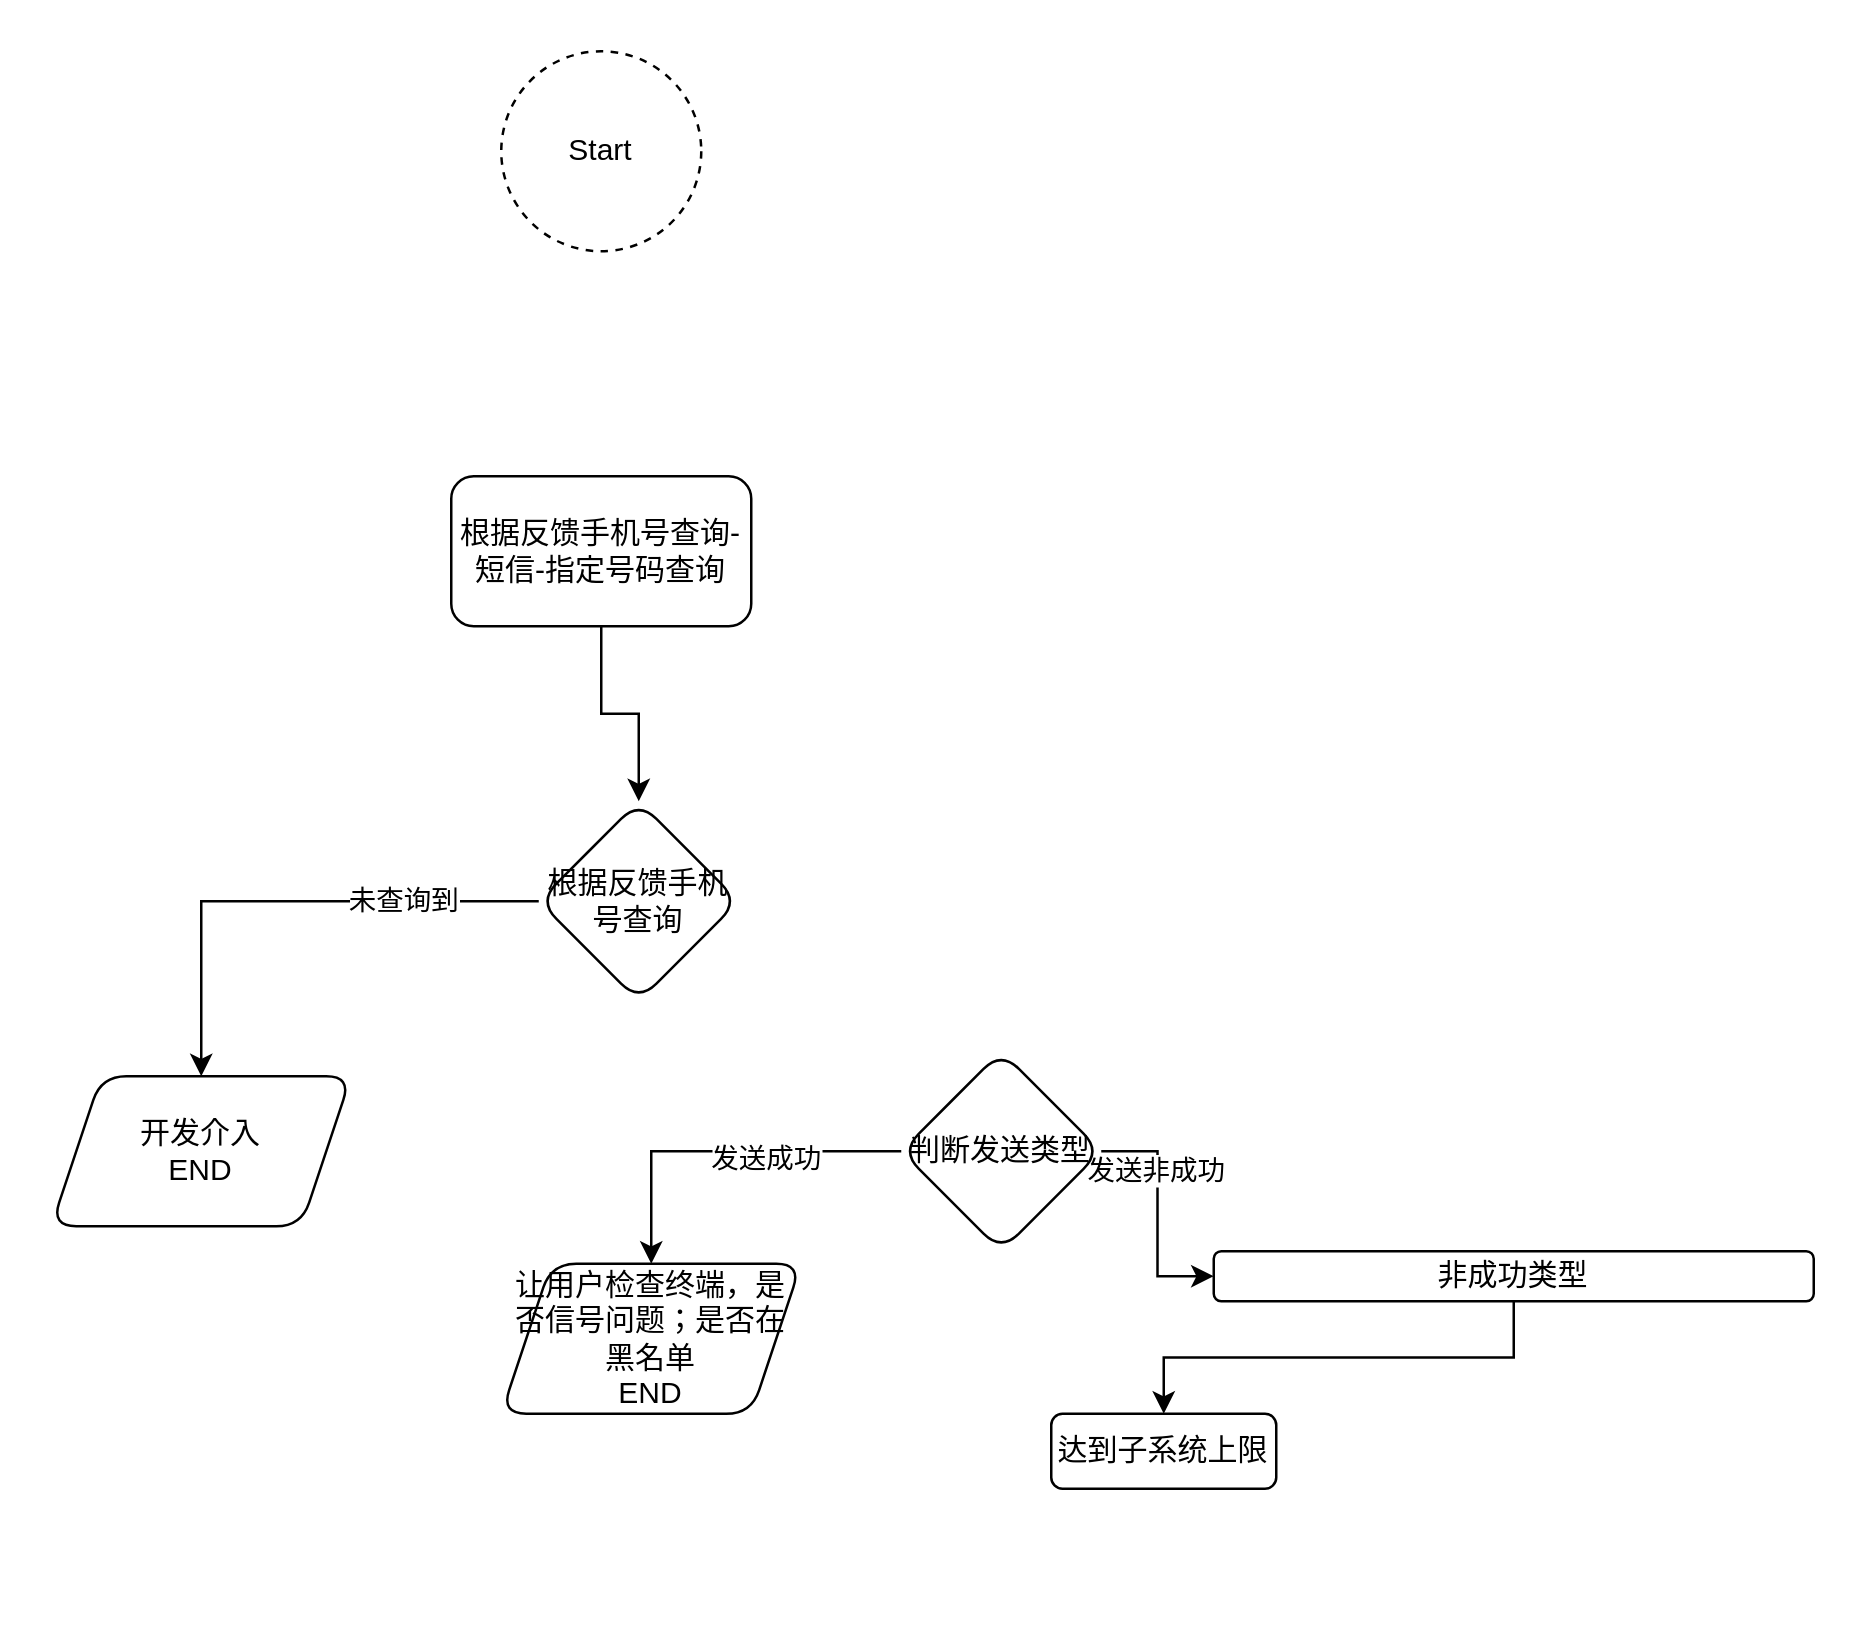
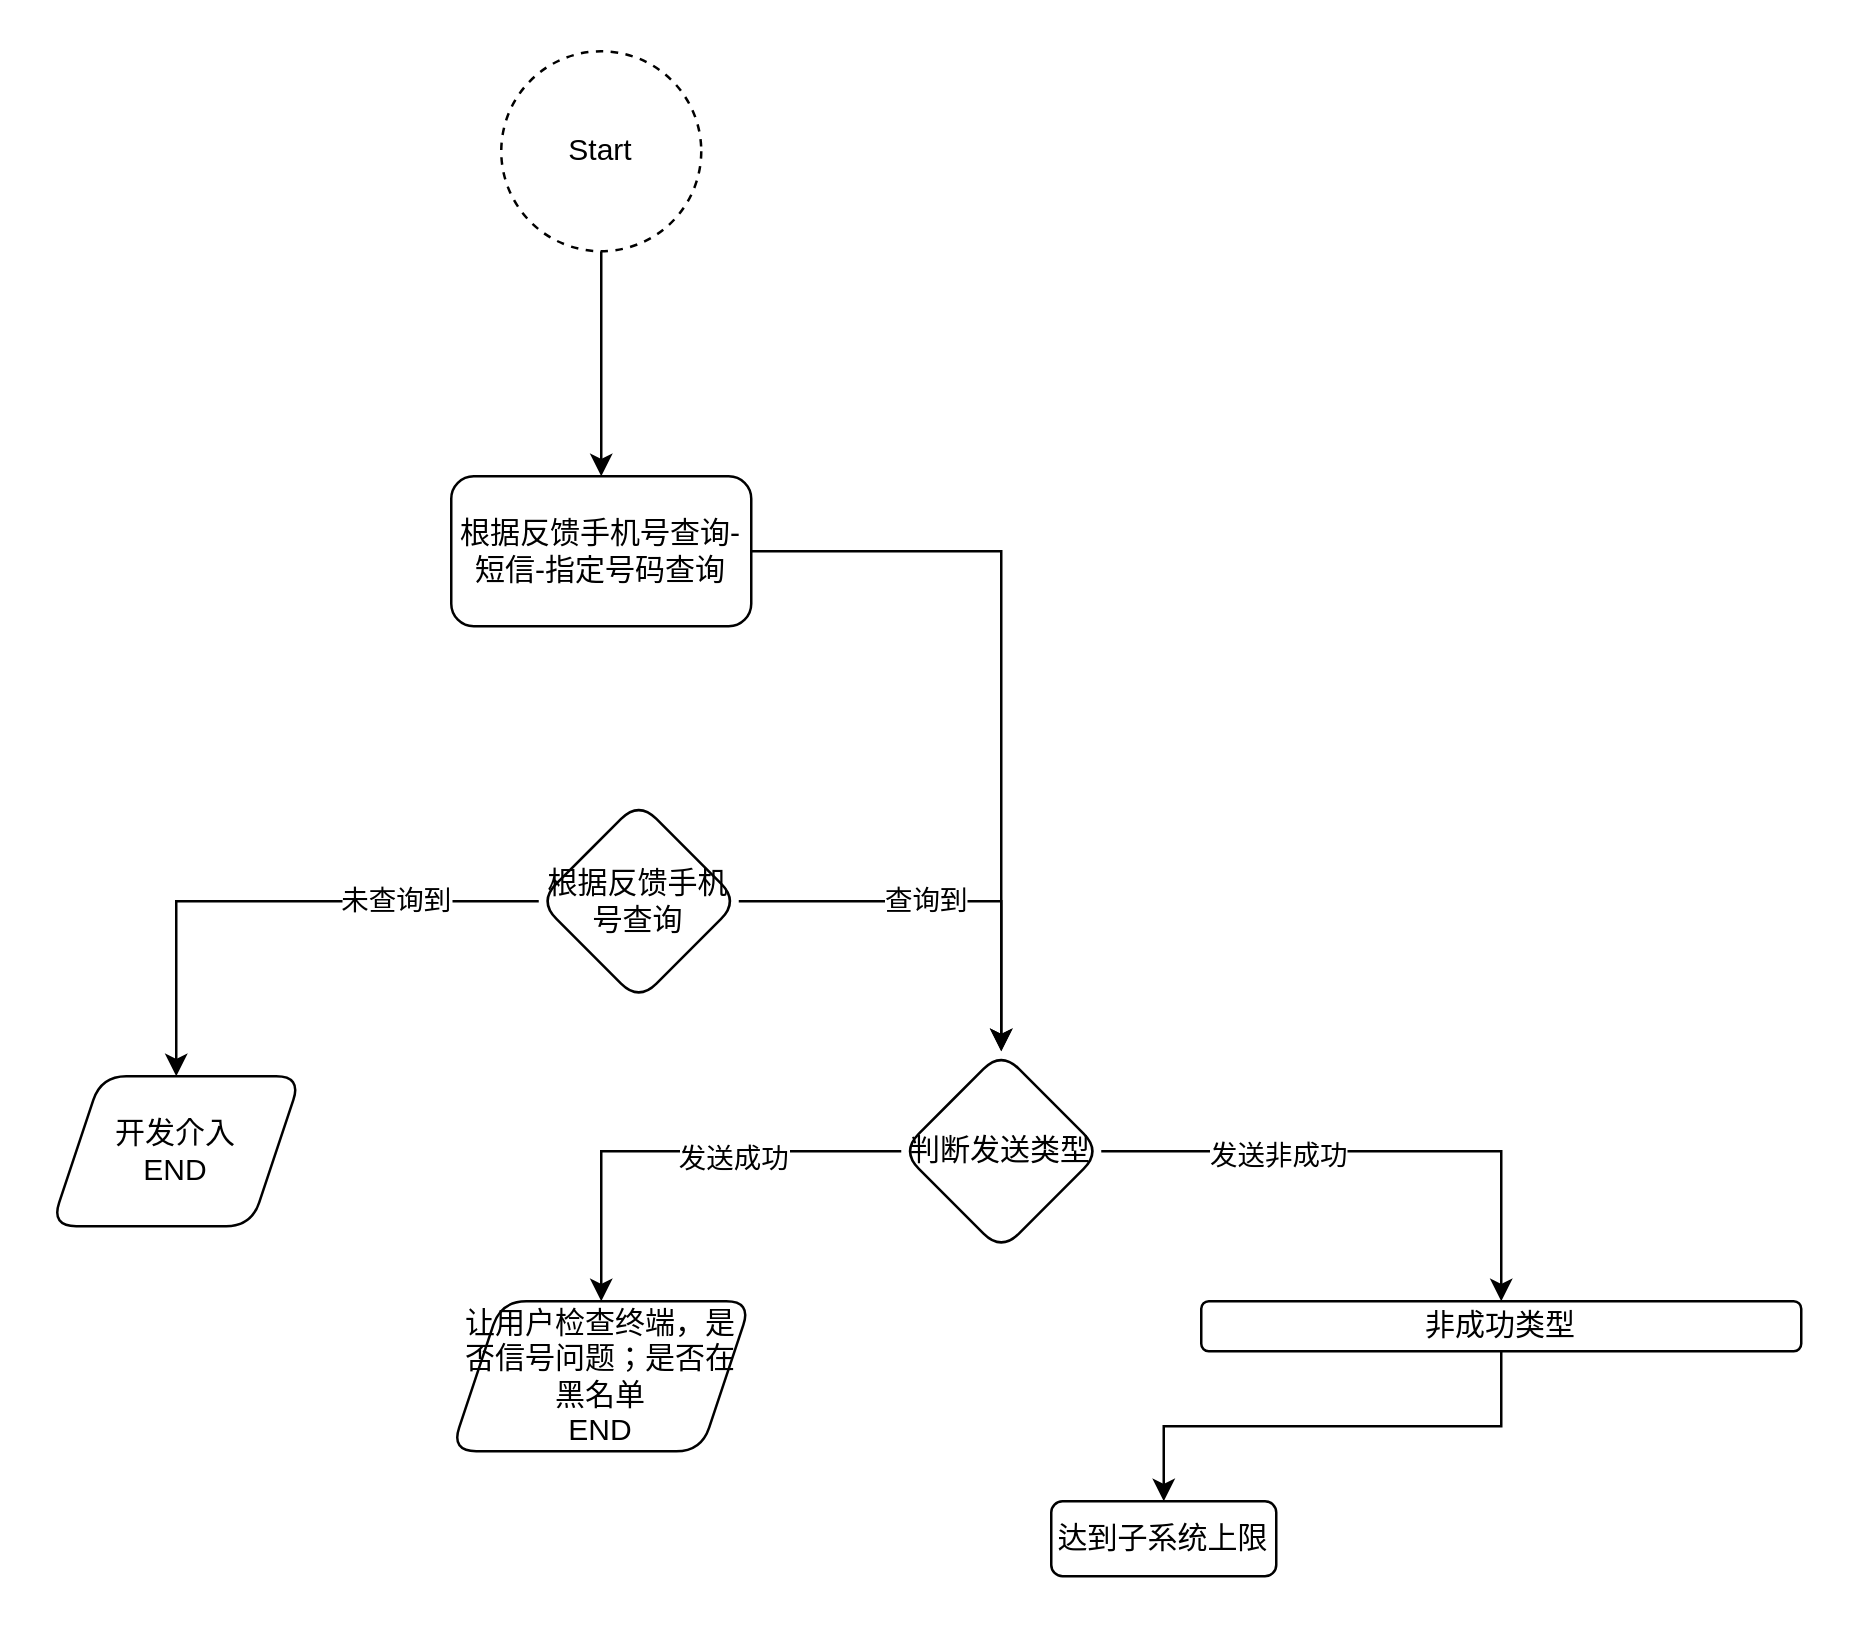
none -> (601, 355)
(611, 714) -> (1001, 599)
none -> (868, 901)
(201, 1151) -> (176, 1151)
(1514, 1276) -> (1501, 1326)
(651, 1339) -> (601, 1376)
(1164, 1451) -> (1164, 1539)
